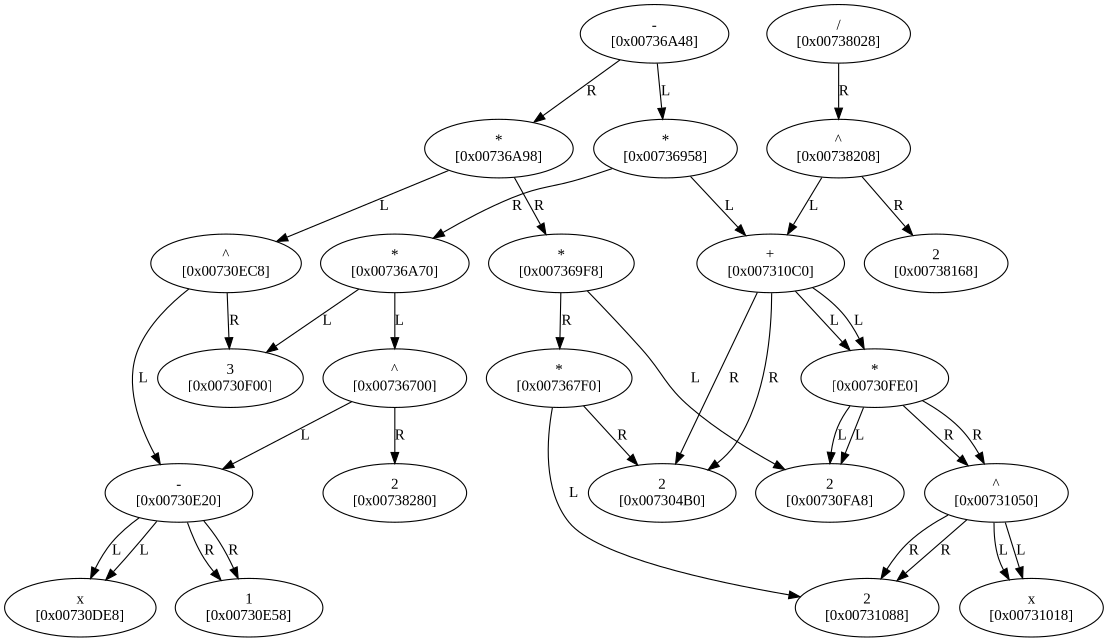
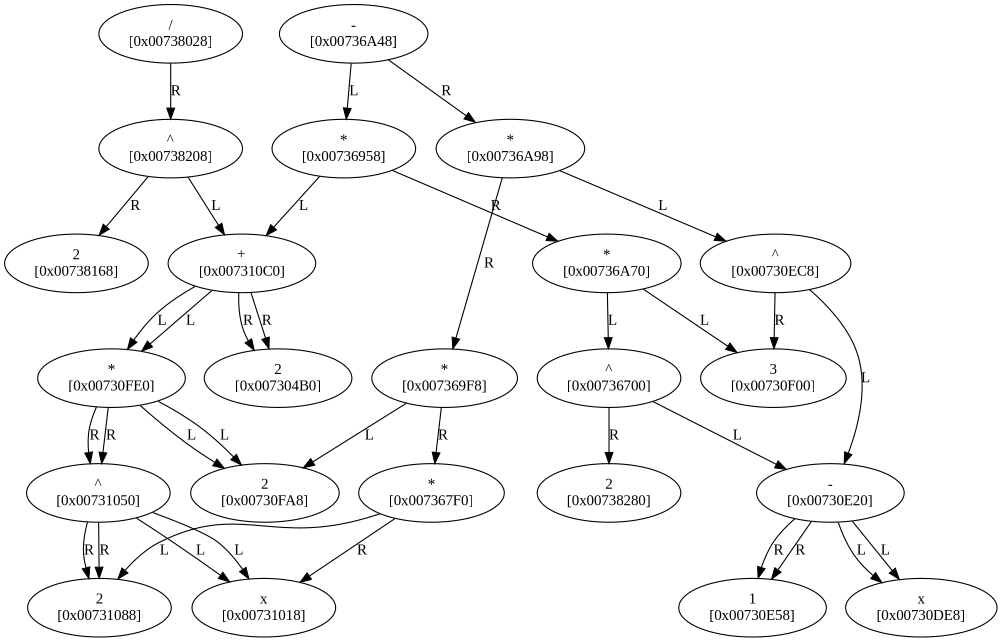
(607, 431) -> (352, 547)
